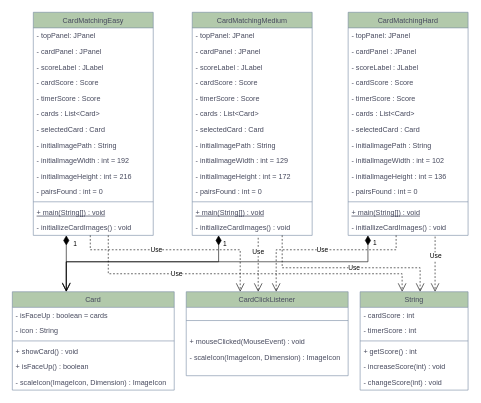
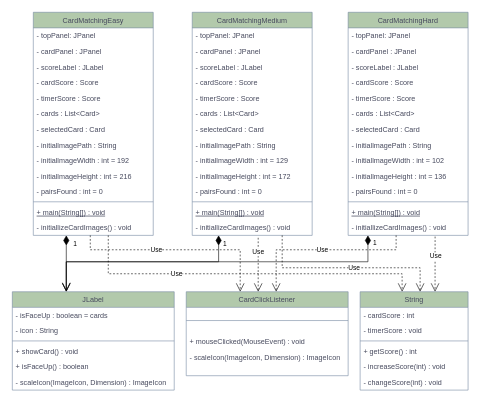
(93, 300) -> (93, 300)
(394, 331) -> (396, 331)
